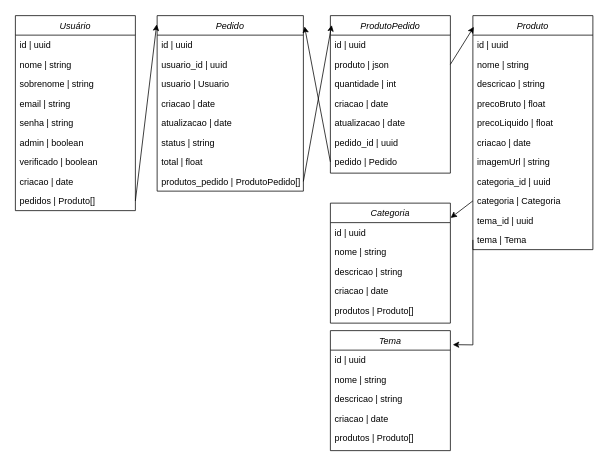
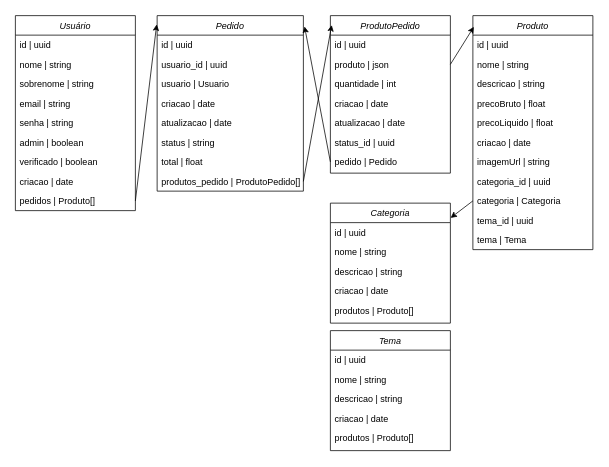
(368, 143) -> (369, 143)
(467, 345) -> none
